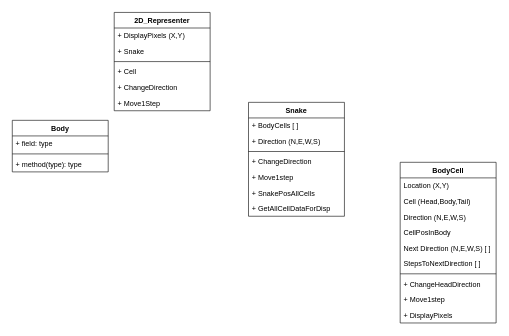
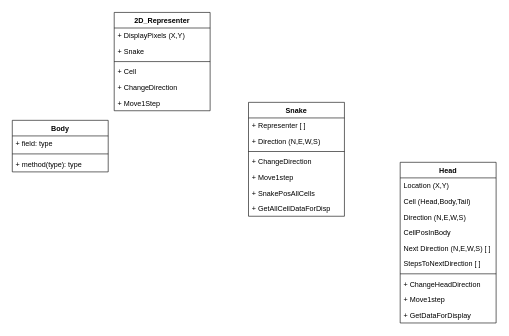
(278, 126) -> (283, 126)
(448, 170) -> (448, 170)
(429, 316) -> (439, 316)
